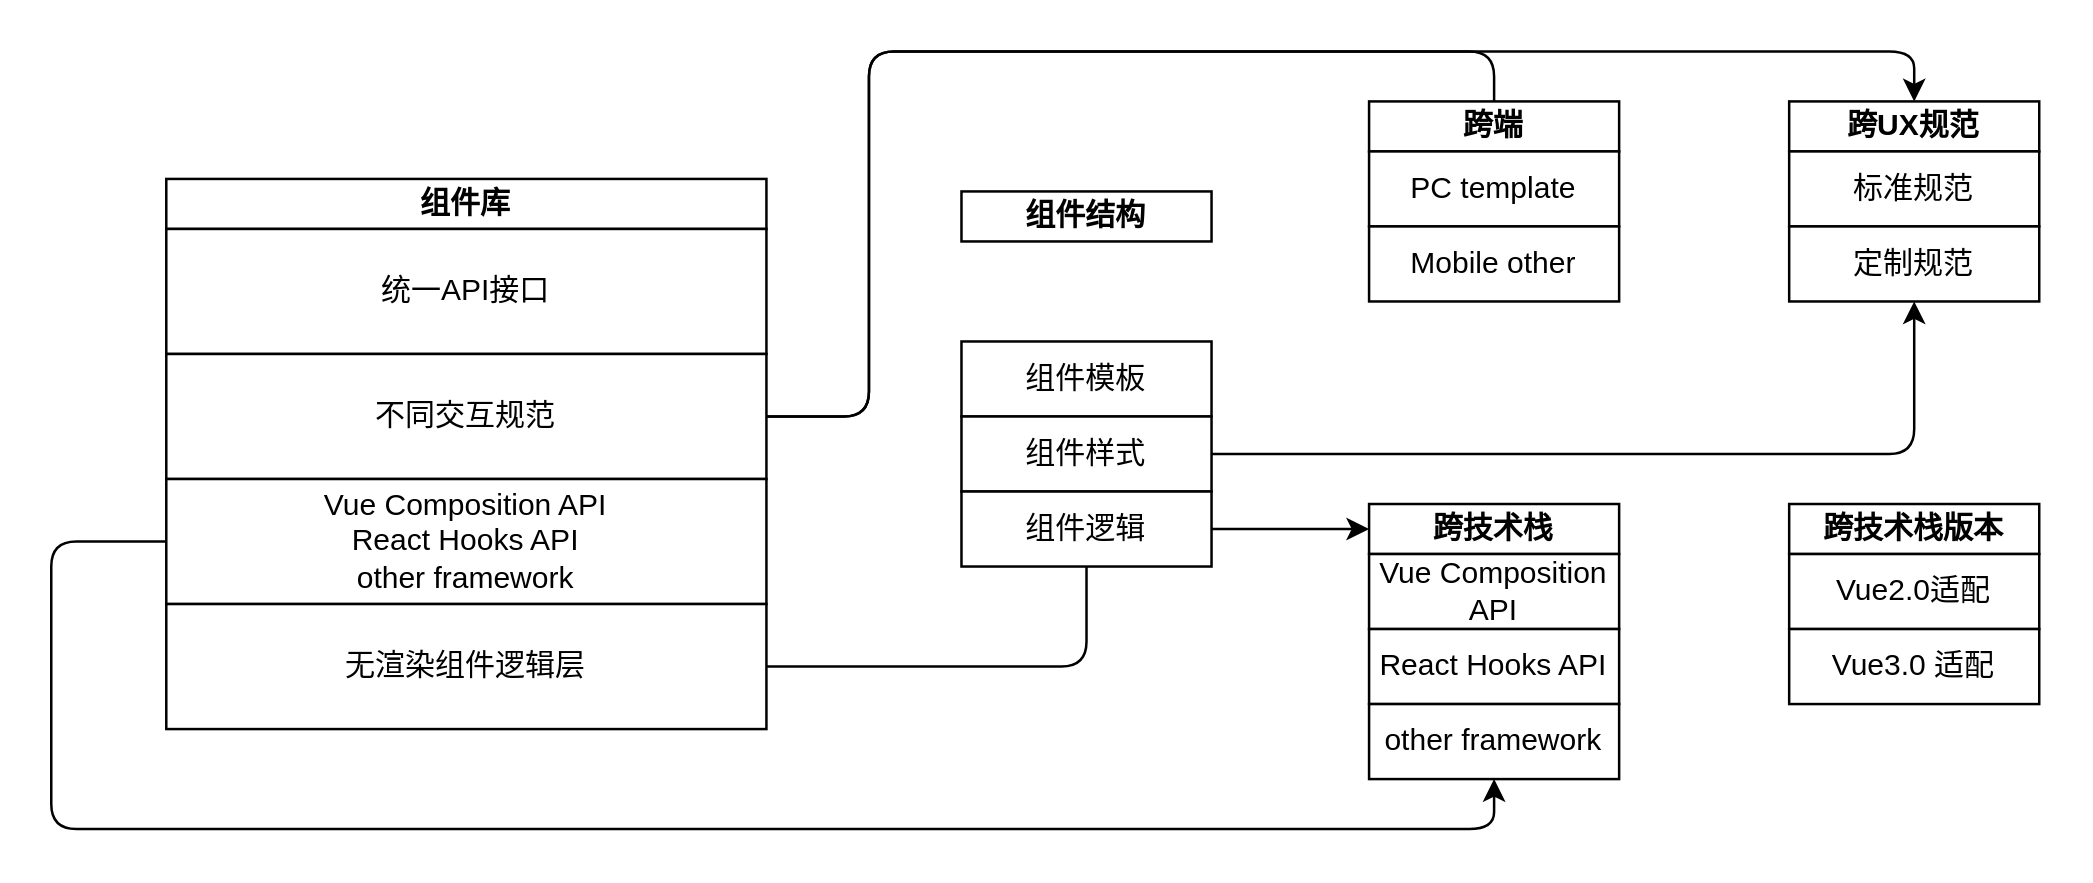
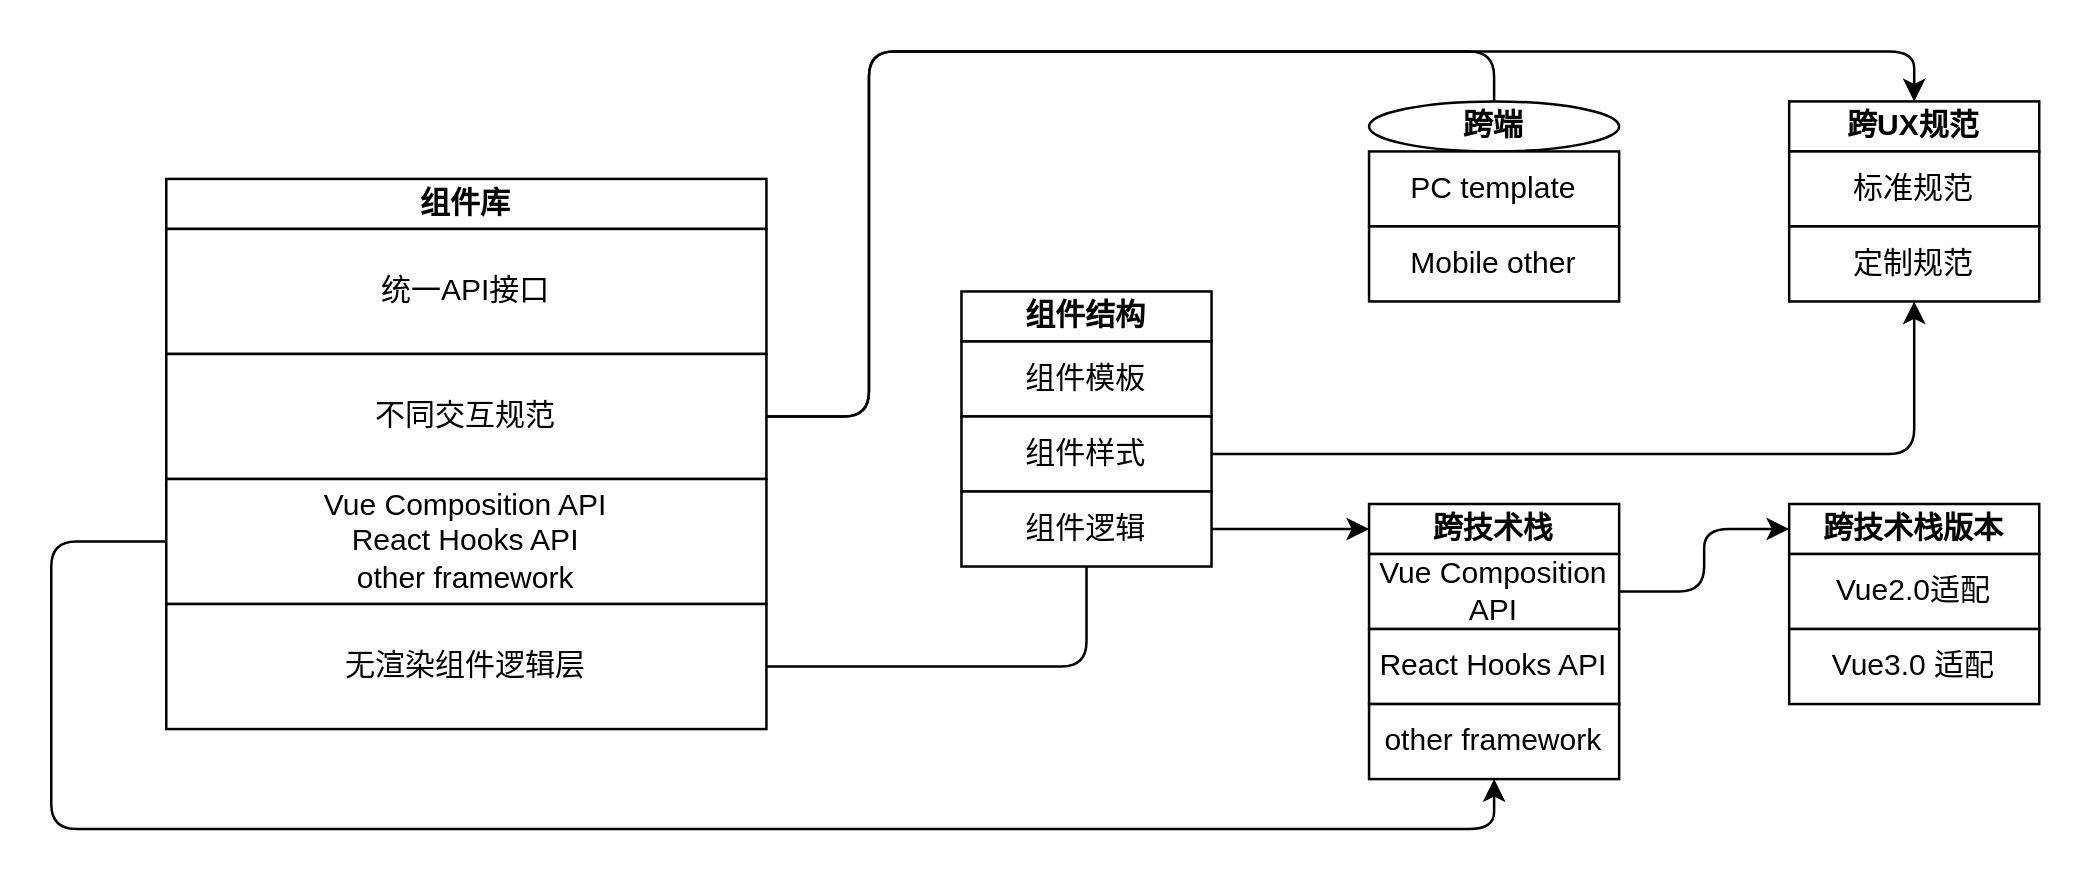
(1494, 126) -> (1494, 126)
(1086, 216) -> (1086, 316)
none -> (1704, 566)
